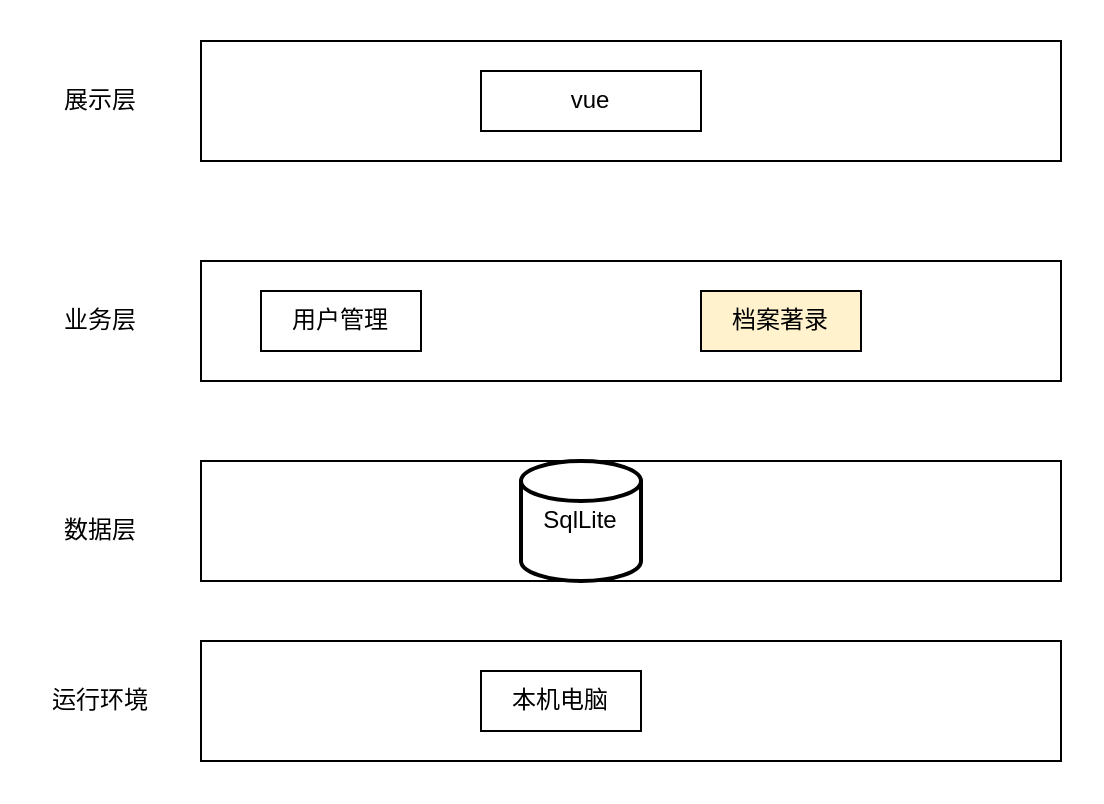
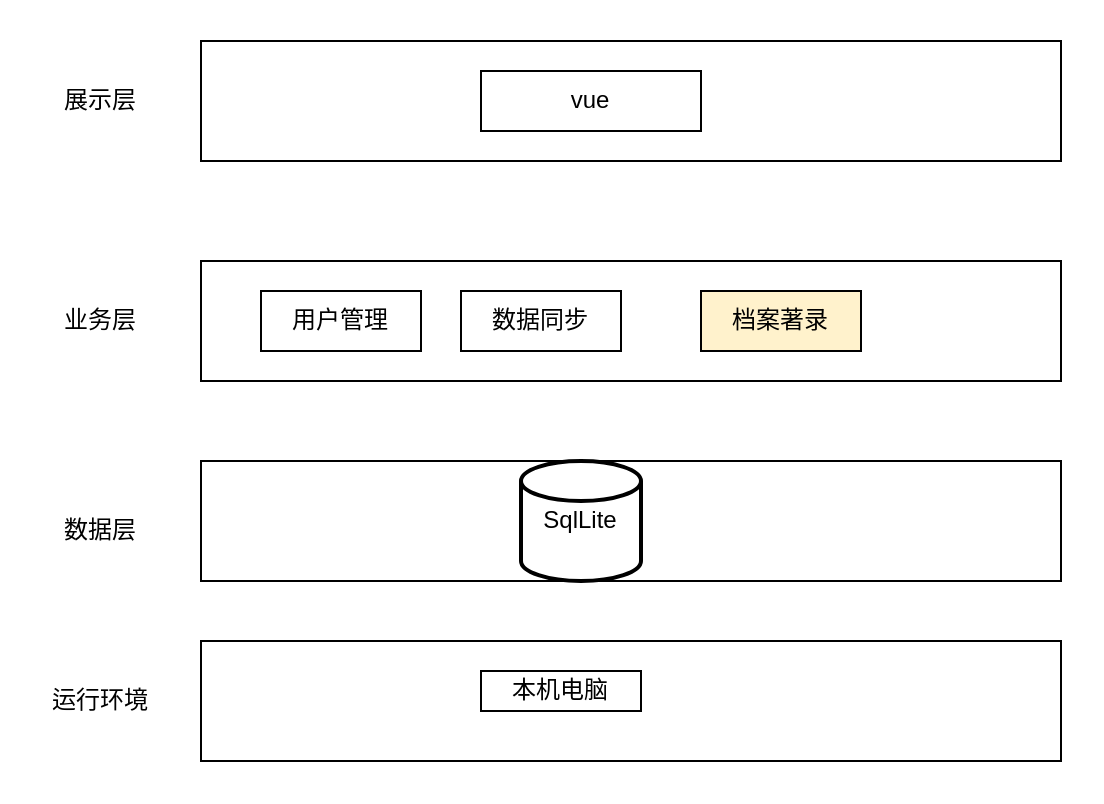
none -> (541, 321)
(561, 701) -> (561, 691)
